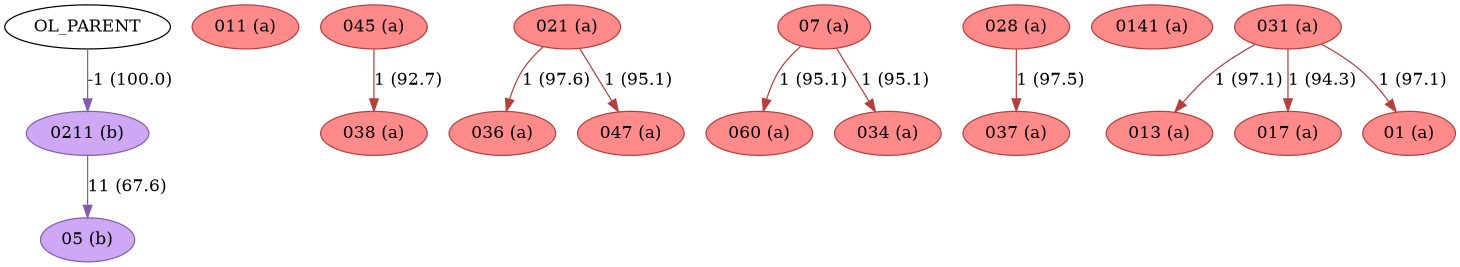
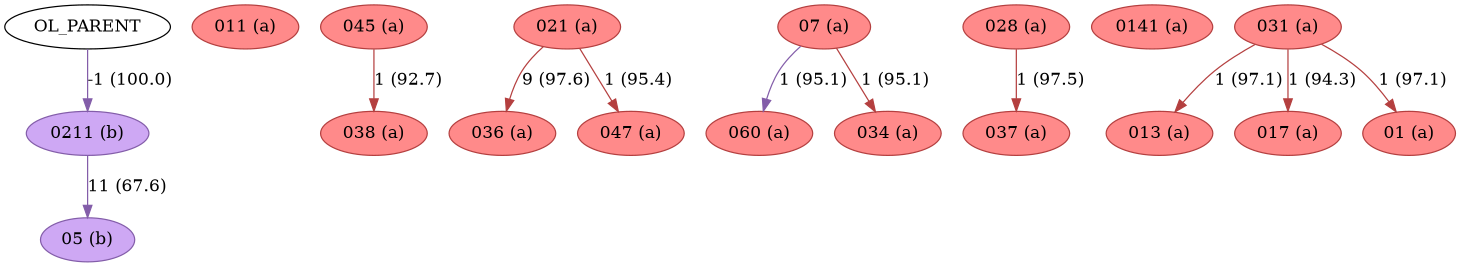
(780, 70) -> (780, 70)
(556, 80) -> (556, 80)
(638, 80) -> (638, 80)
